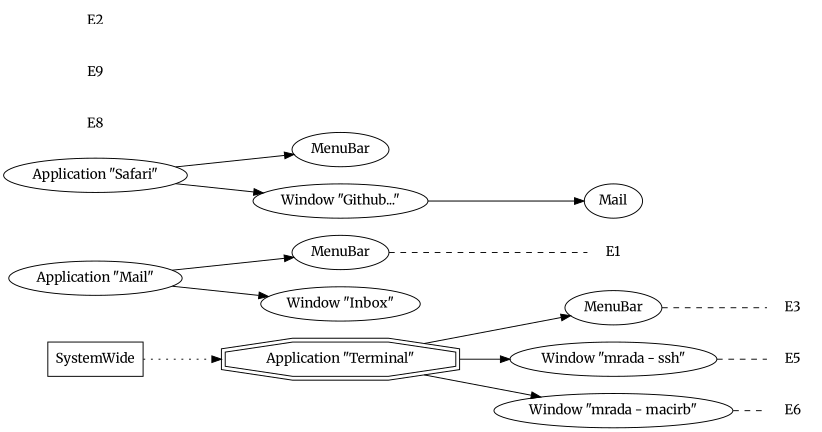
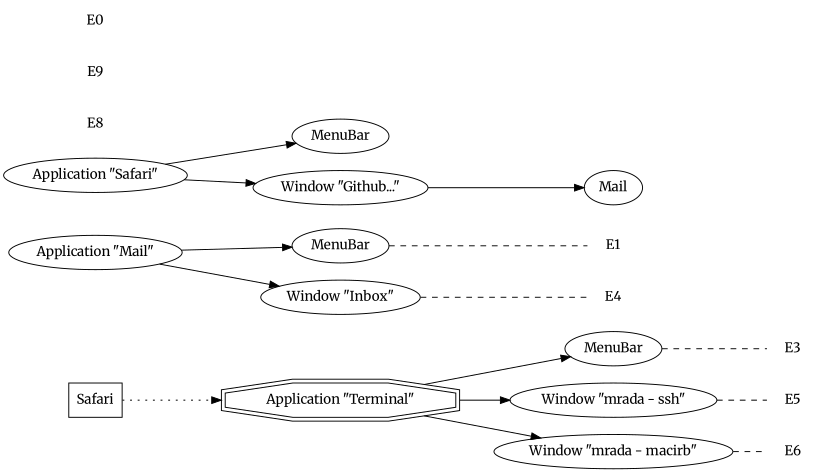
(95, 21) -> (95, 21)
none -> (613, 297)
(95, 359) -> (95, 400)
